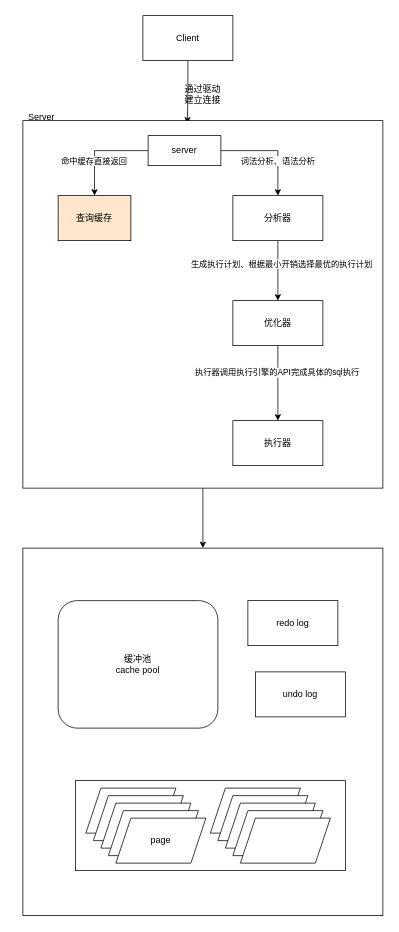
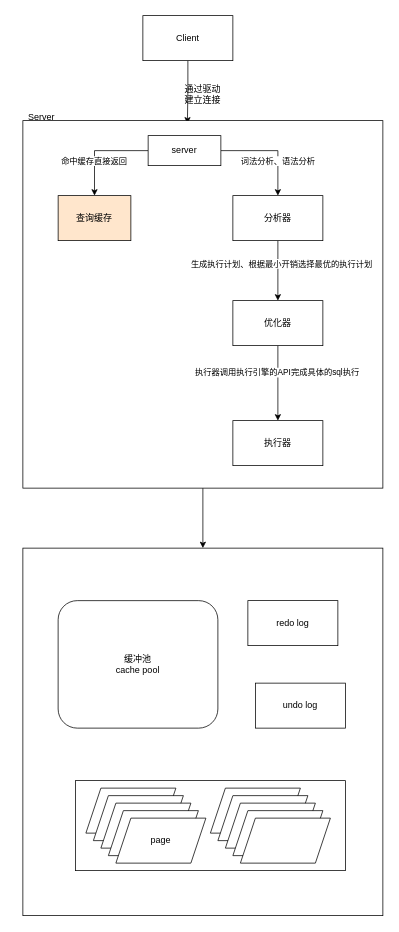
(300, 694) -> (300, 705)
